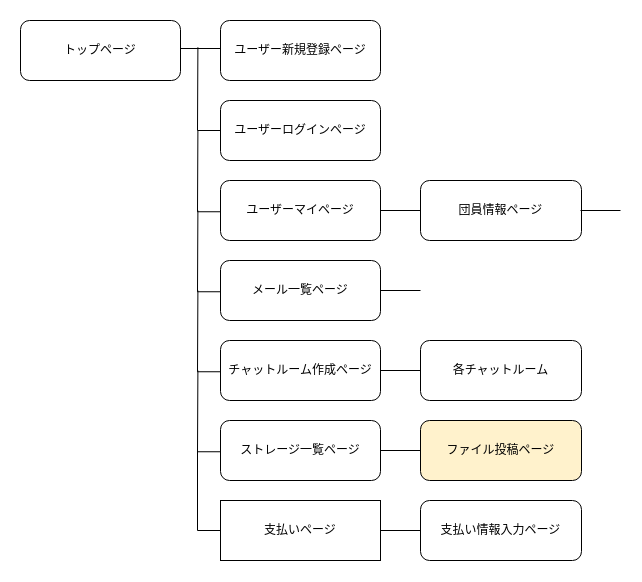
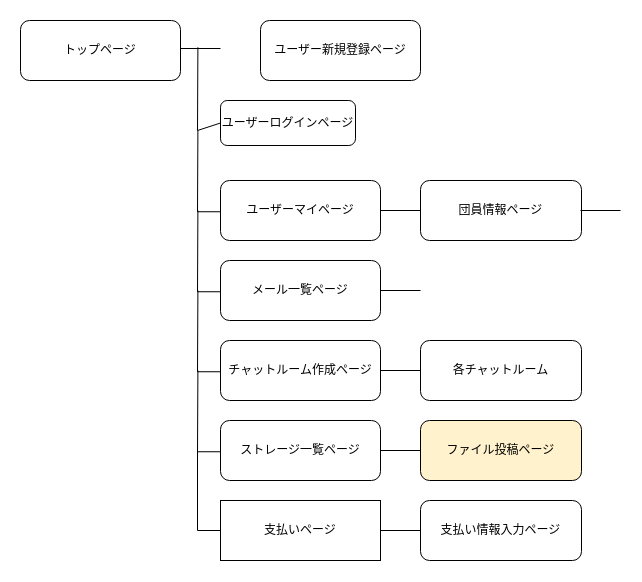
(301, 51) -> (341, 51)
(301, 131) -> (288, 123)
